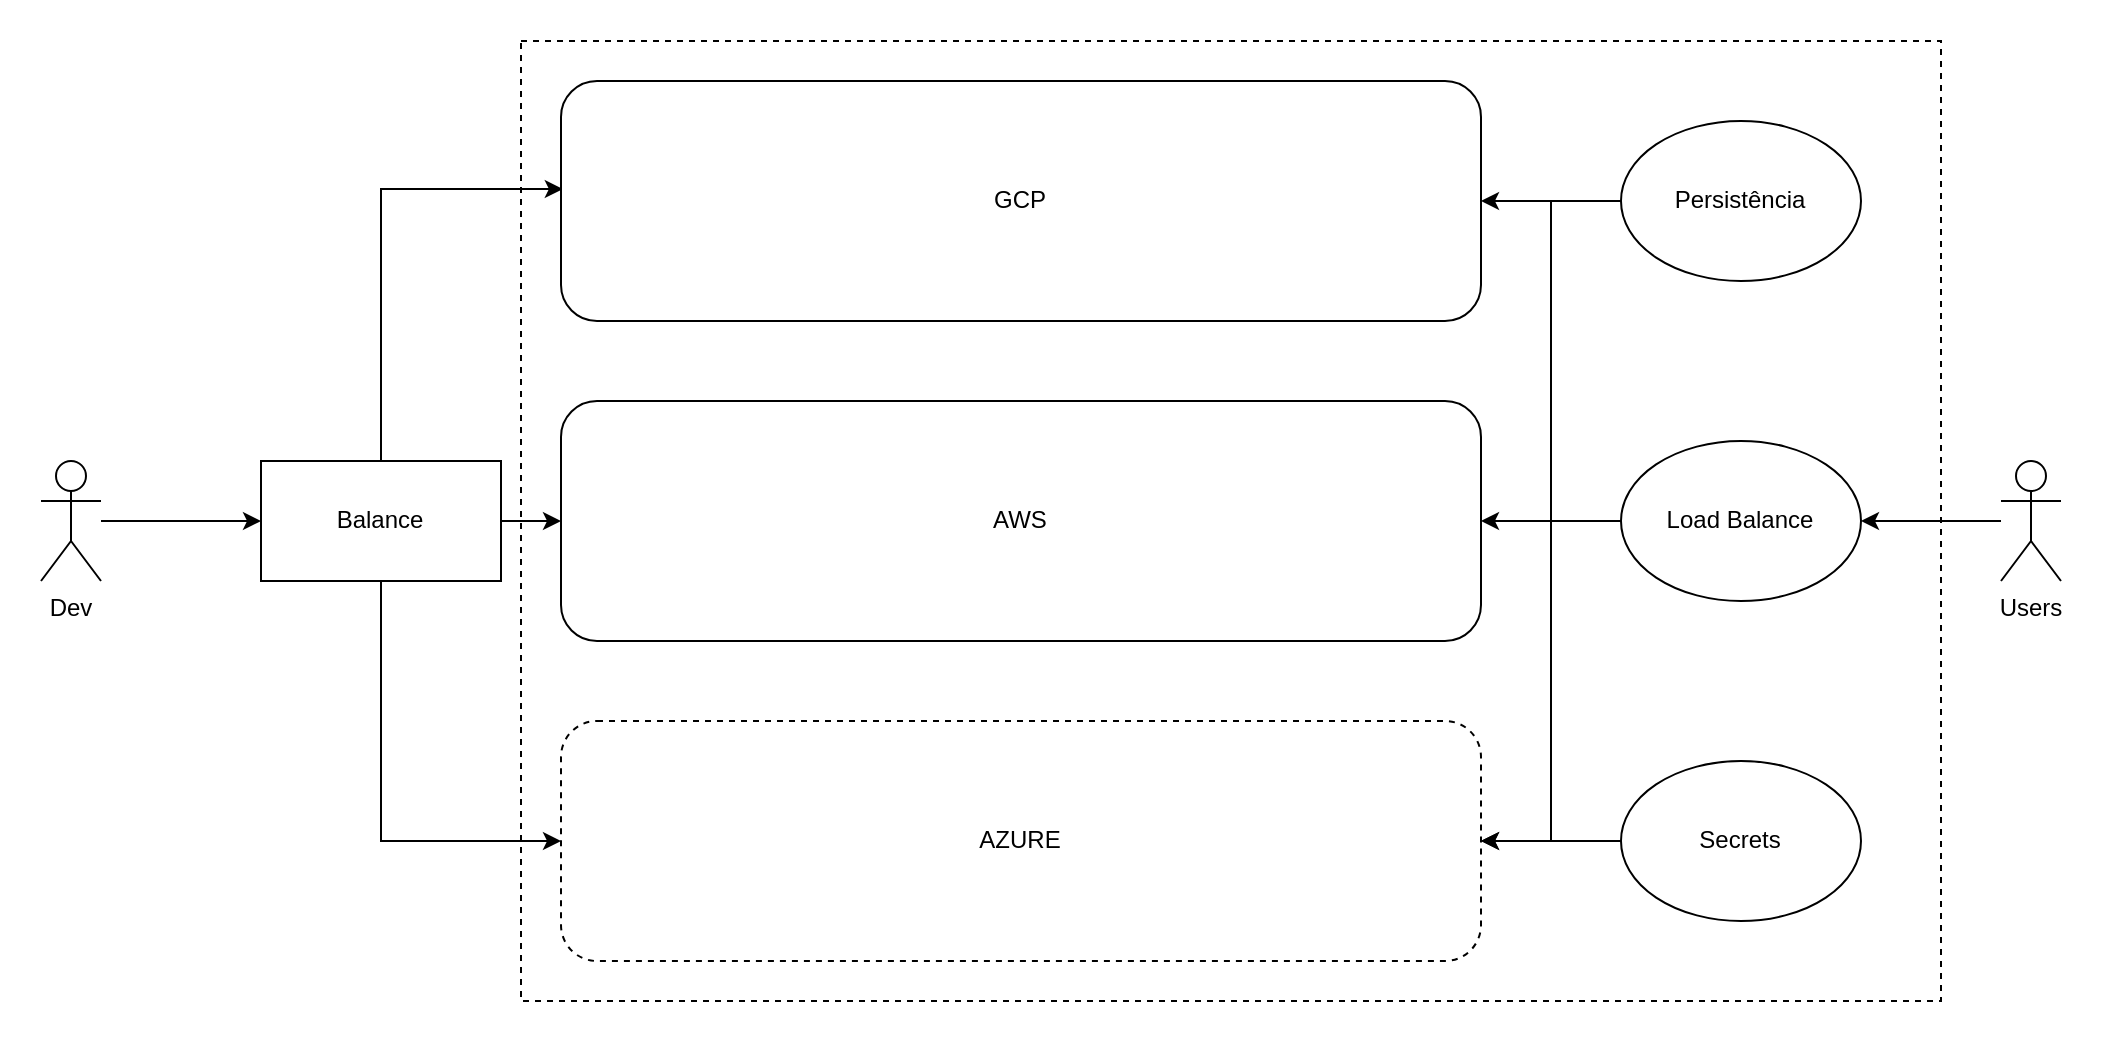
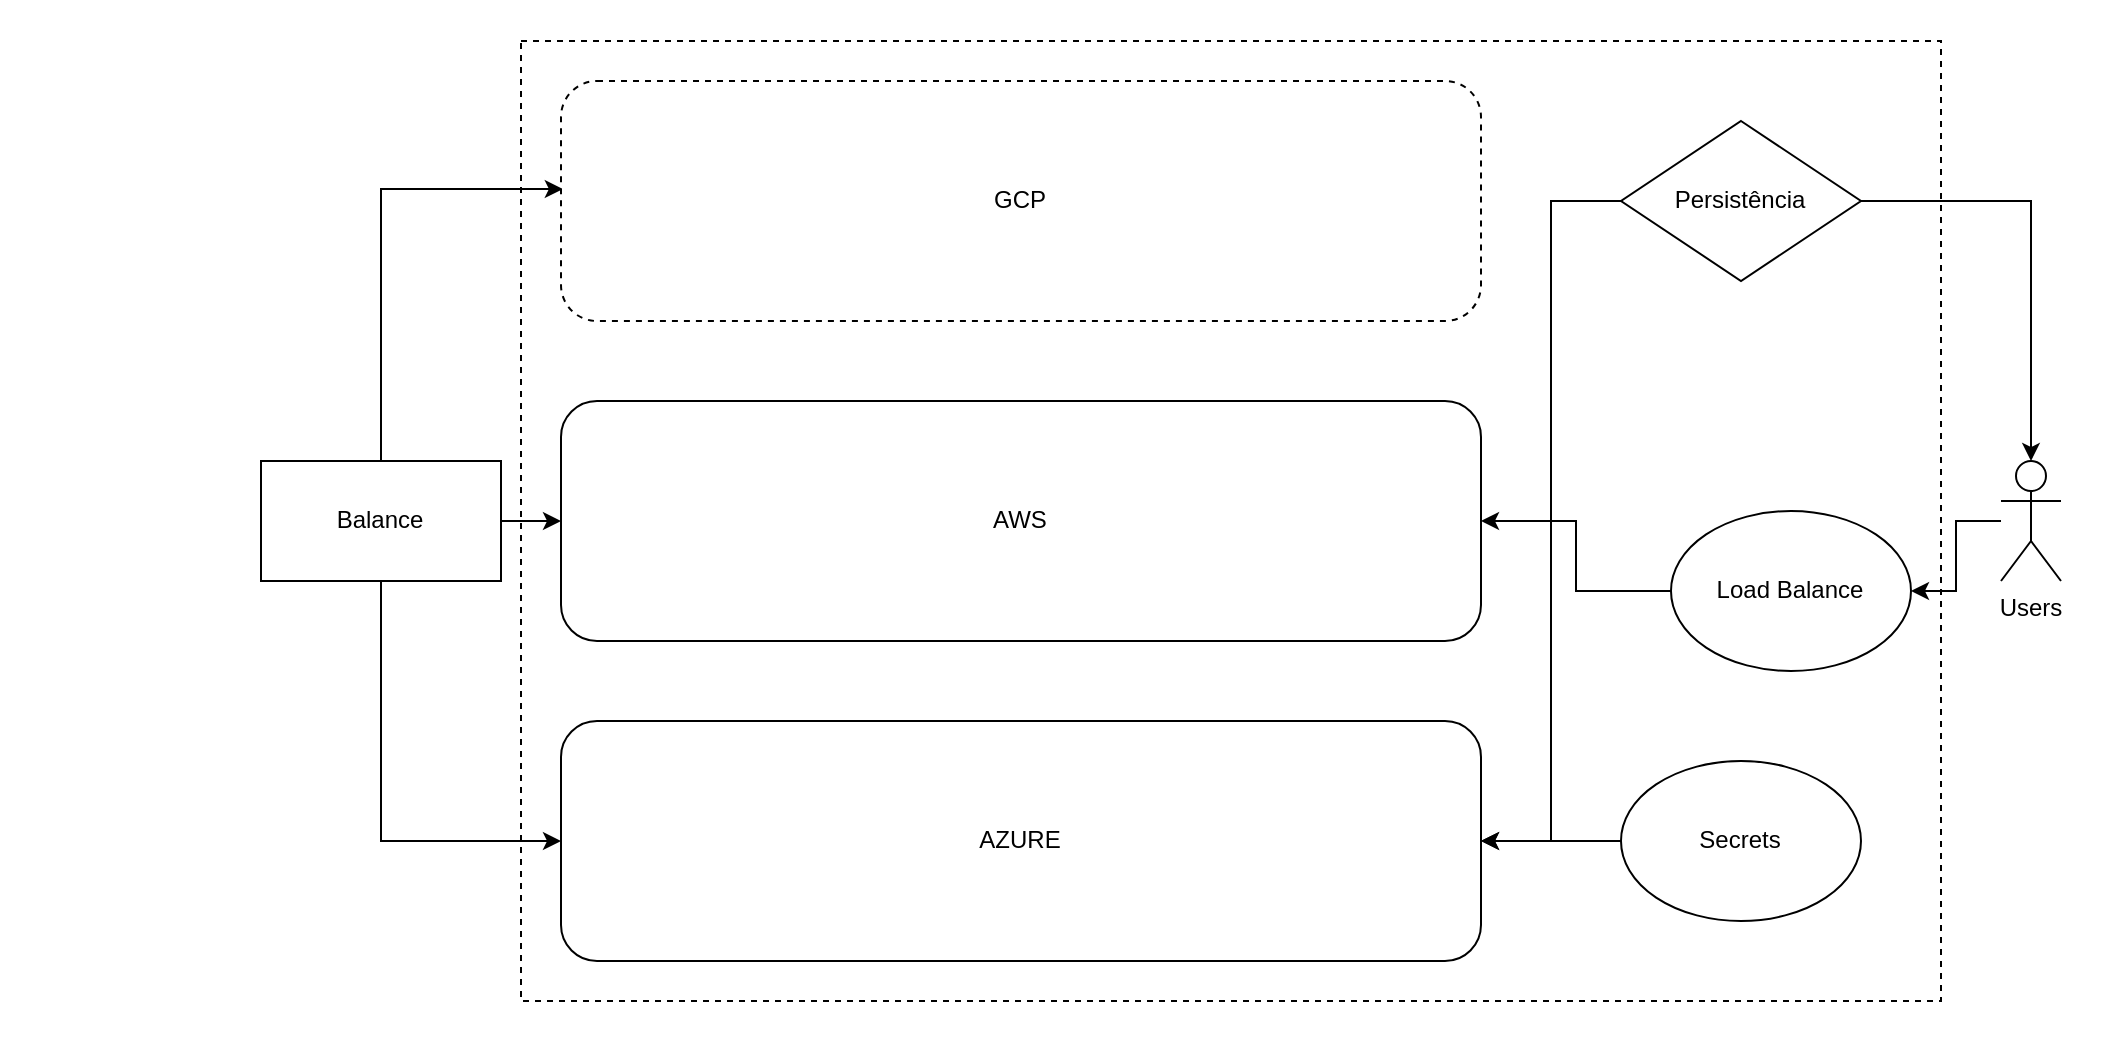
(1021, 201) -> (1021, 201)
(1521, 201) -> (2031, 239)
(1741, 201) -> (1741, 201)
(71, 521) -> none
(174, 521) -> none
(1741, 521) -> (1791, 591)
(1021, 841) -> (1021, 841)
